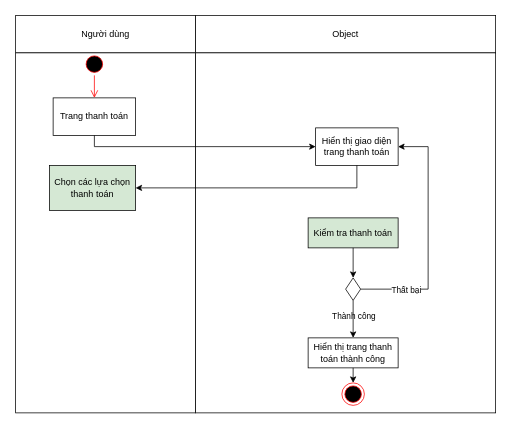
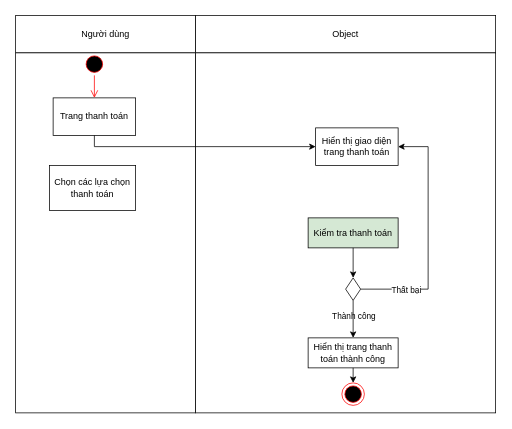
(92, 188) -> (92, 188)
(357, 188) -> none
